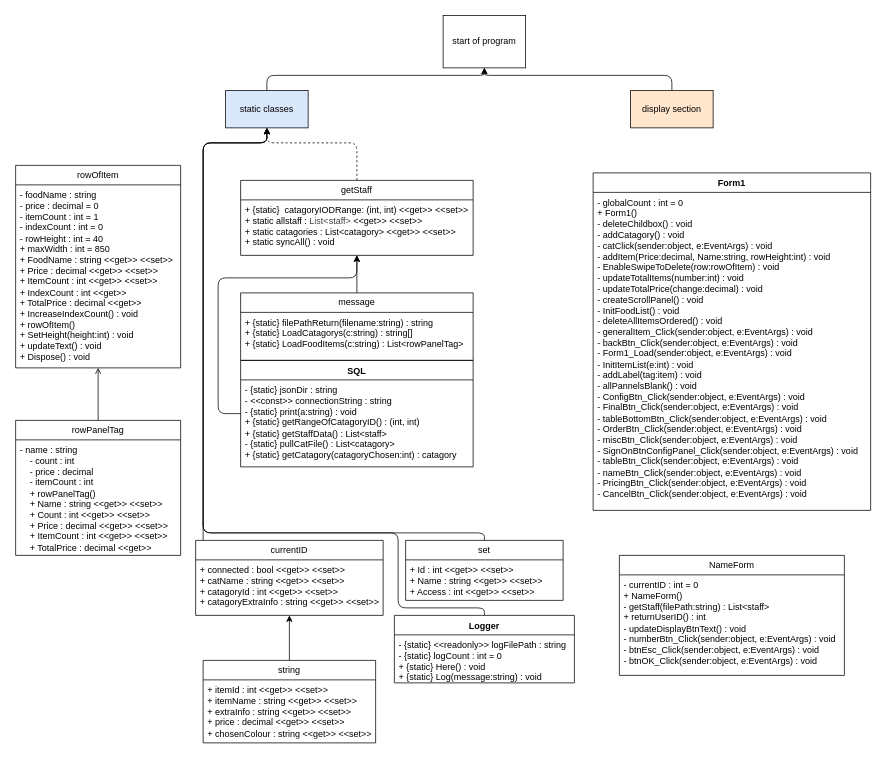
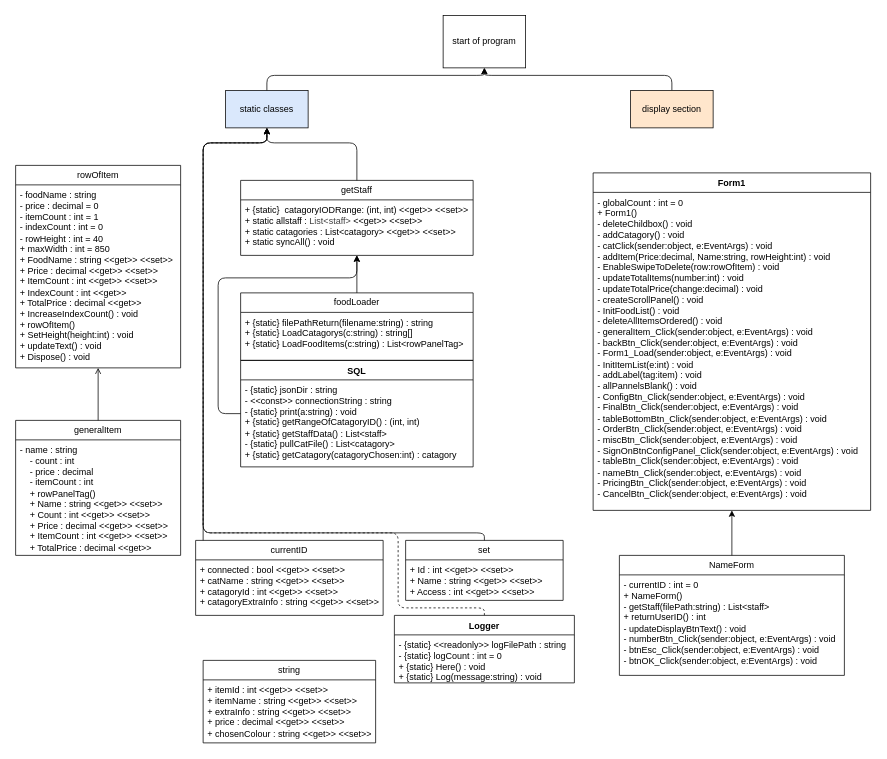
(328, 143) -> (328, 143)
(357, 303) -> (357, 303)
(98, 430) -> (98, 430)
none -> (732, 517)
(408, 608) -> (408, 608)
(289, 639) -> none
